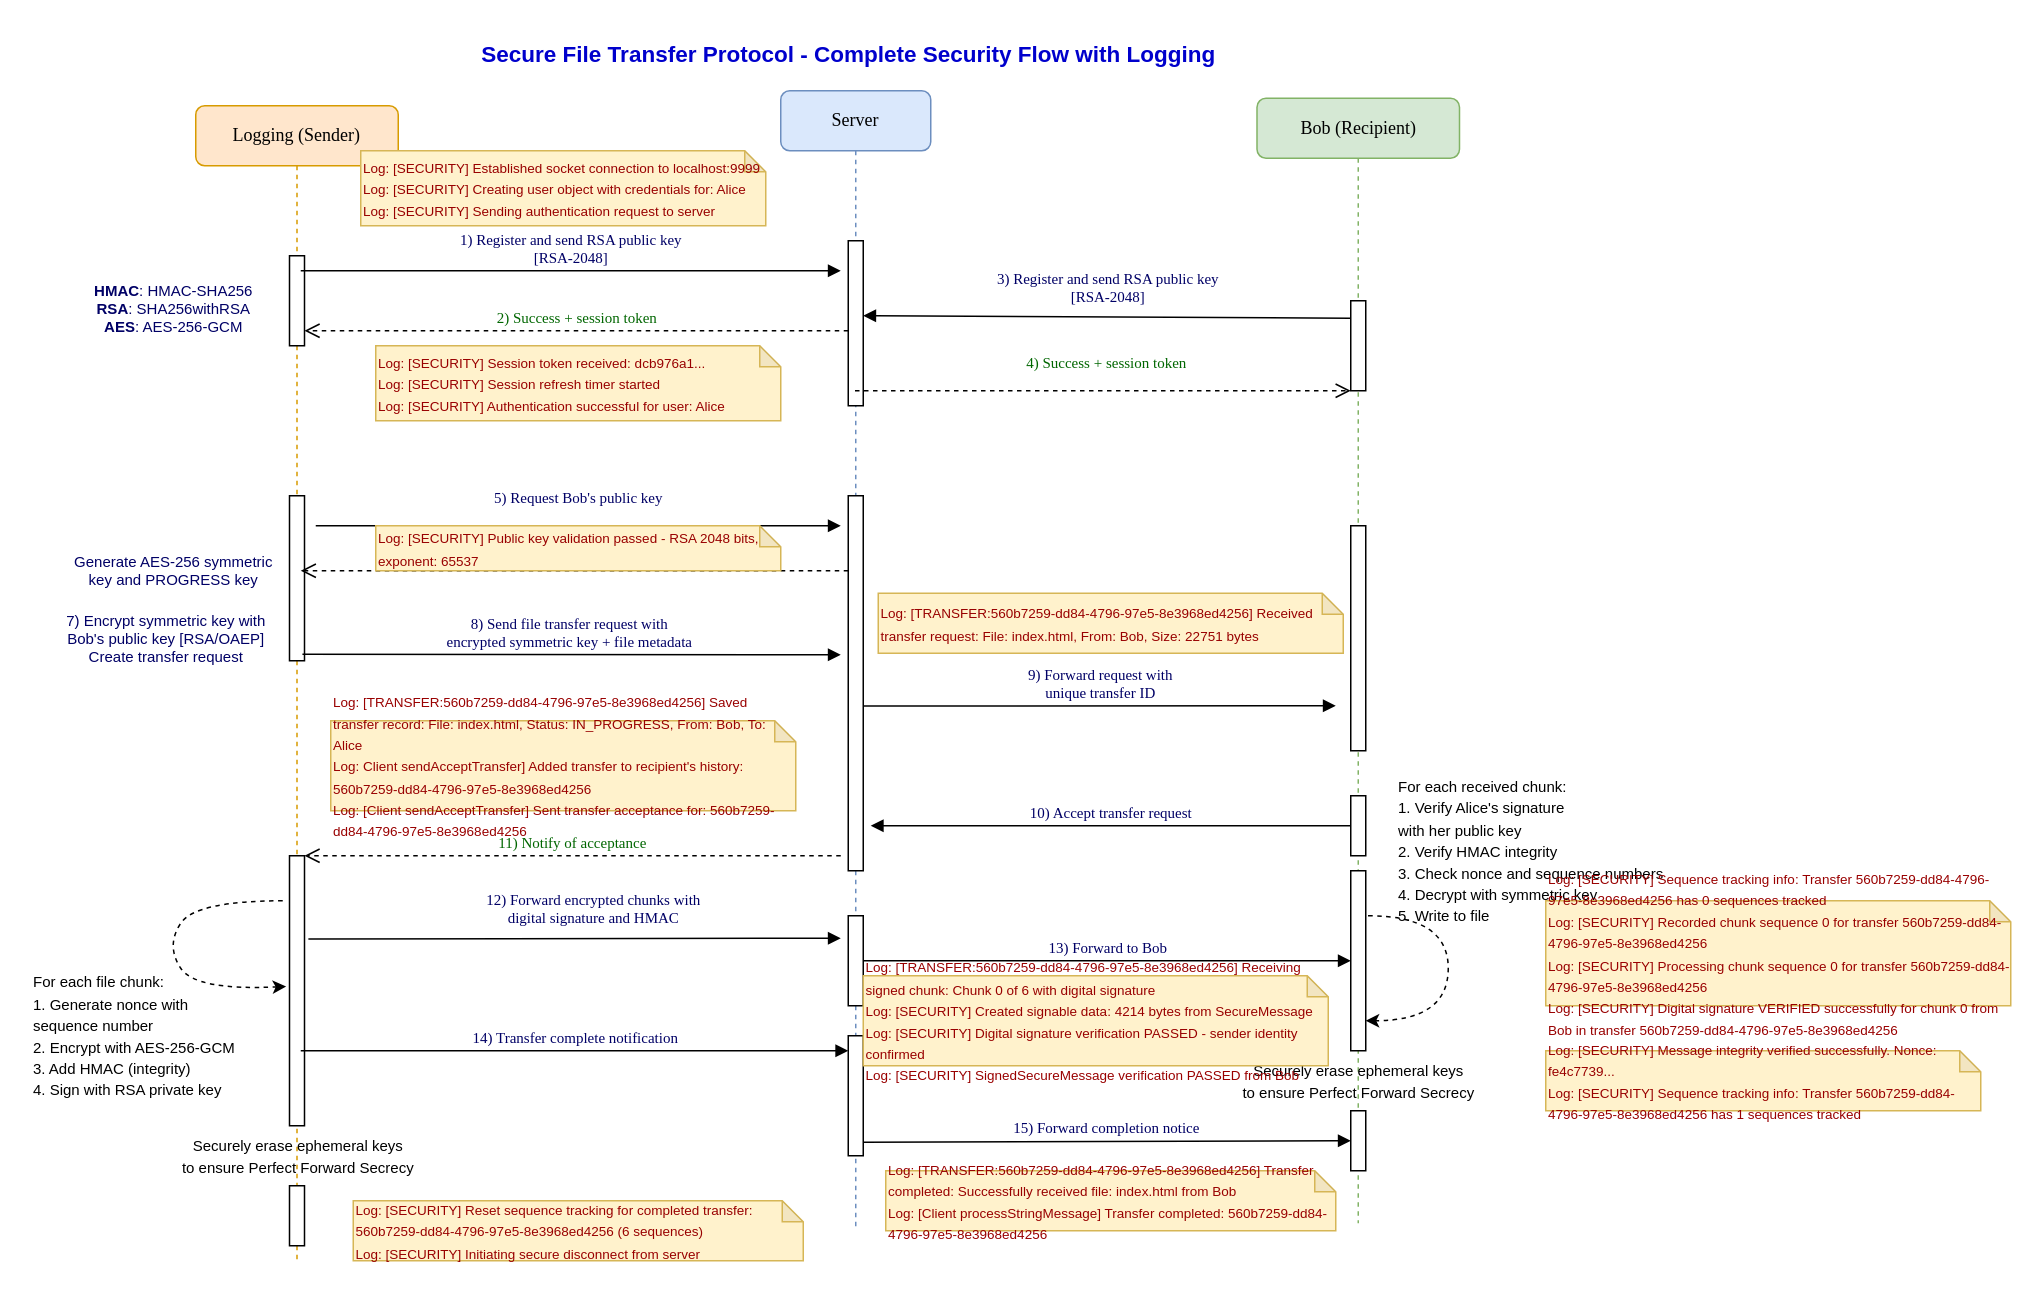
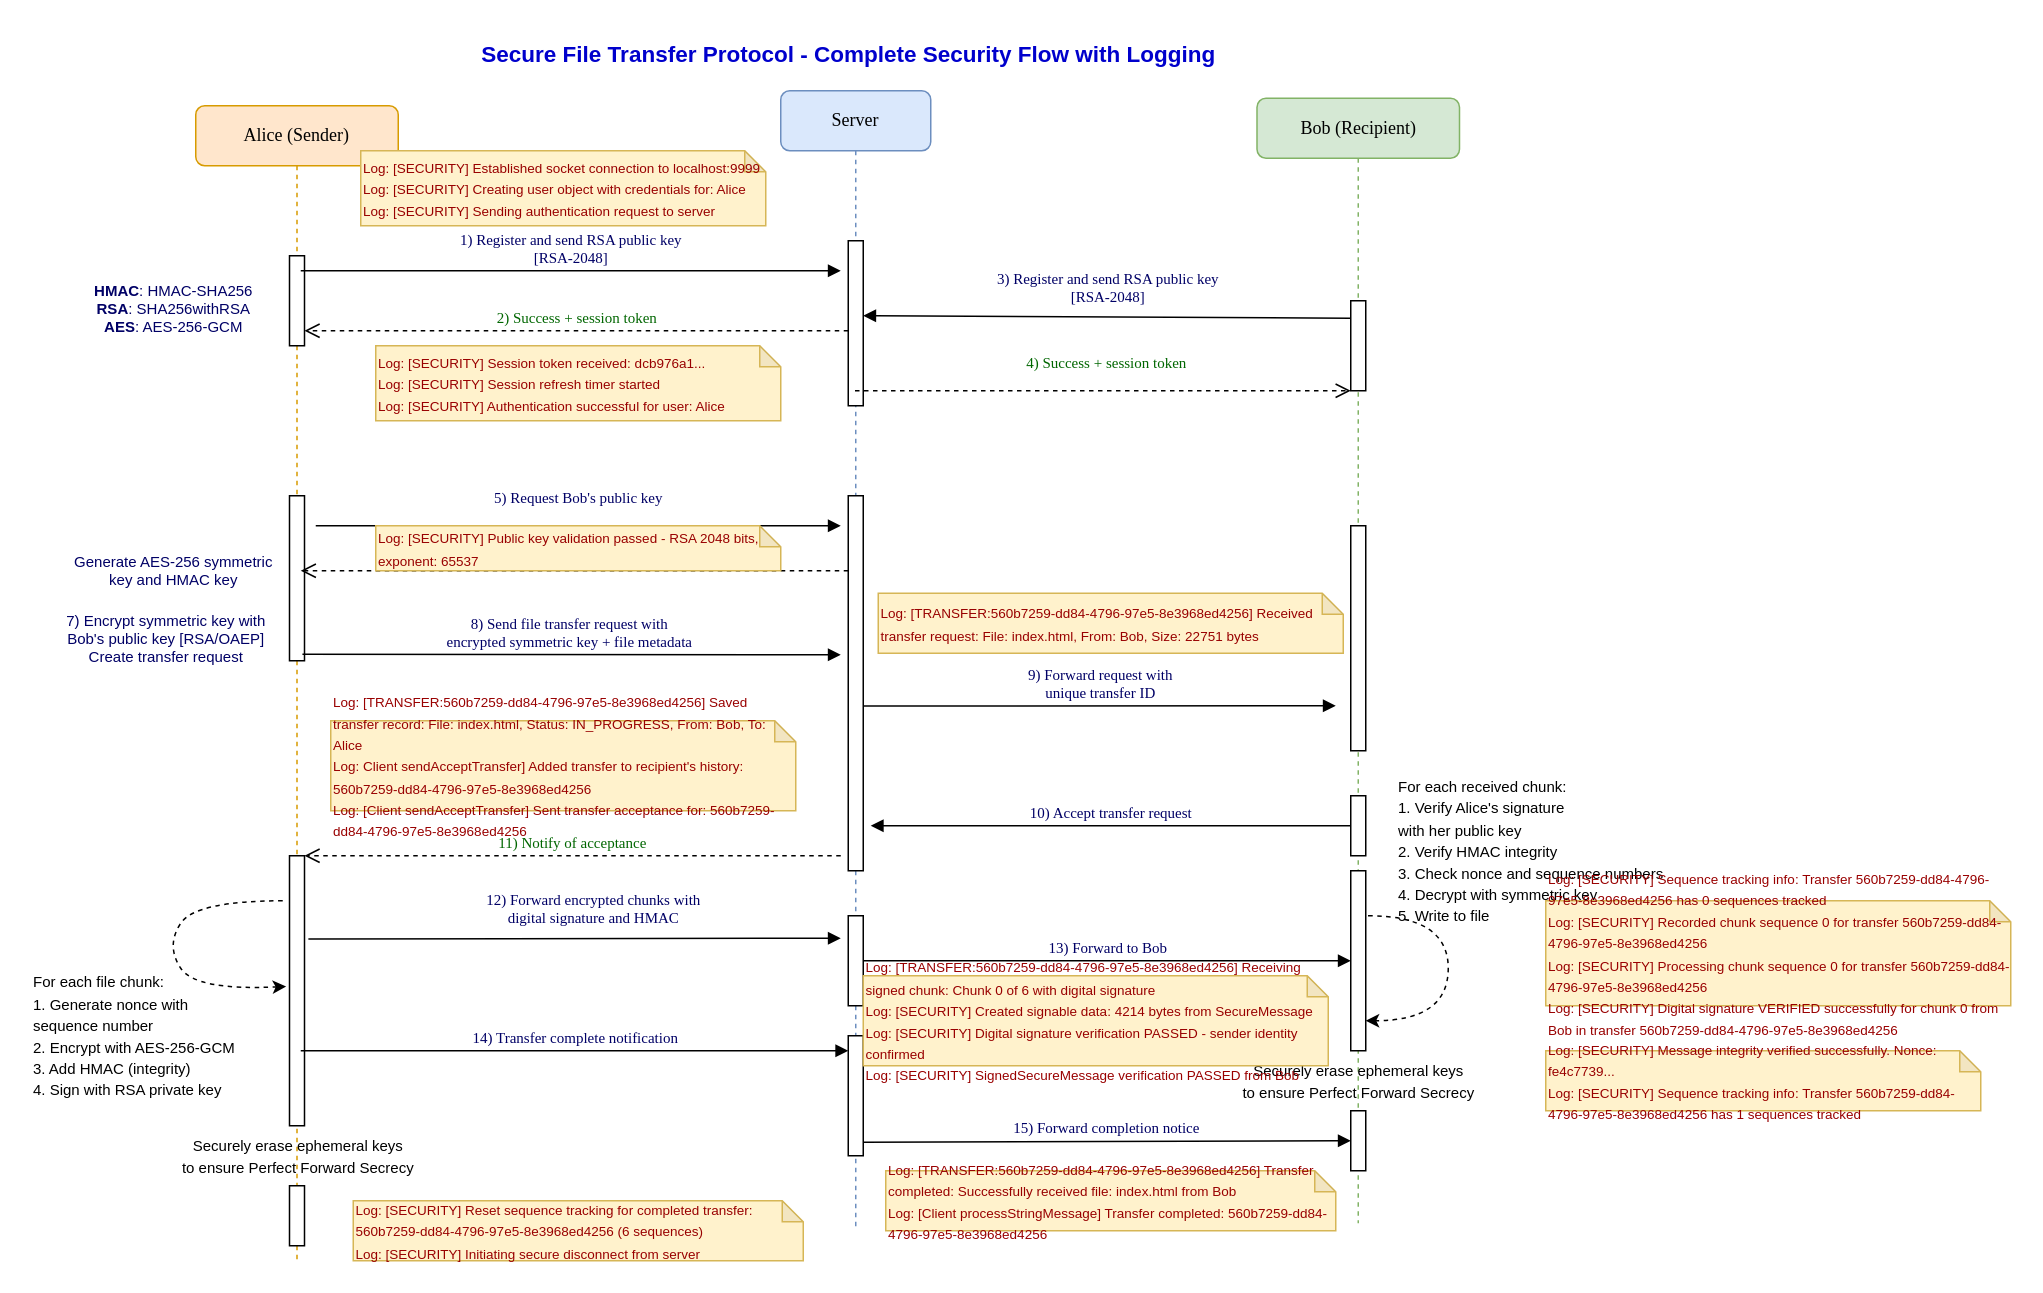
(297, 136) -> (297, 136)
(174, 571) -> (174, 571)
